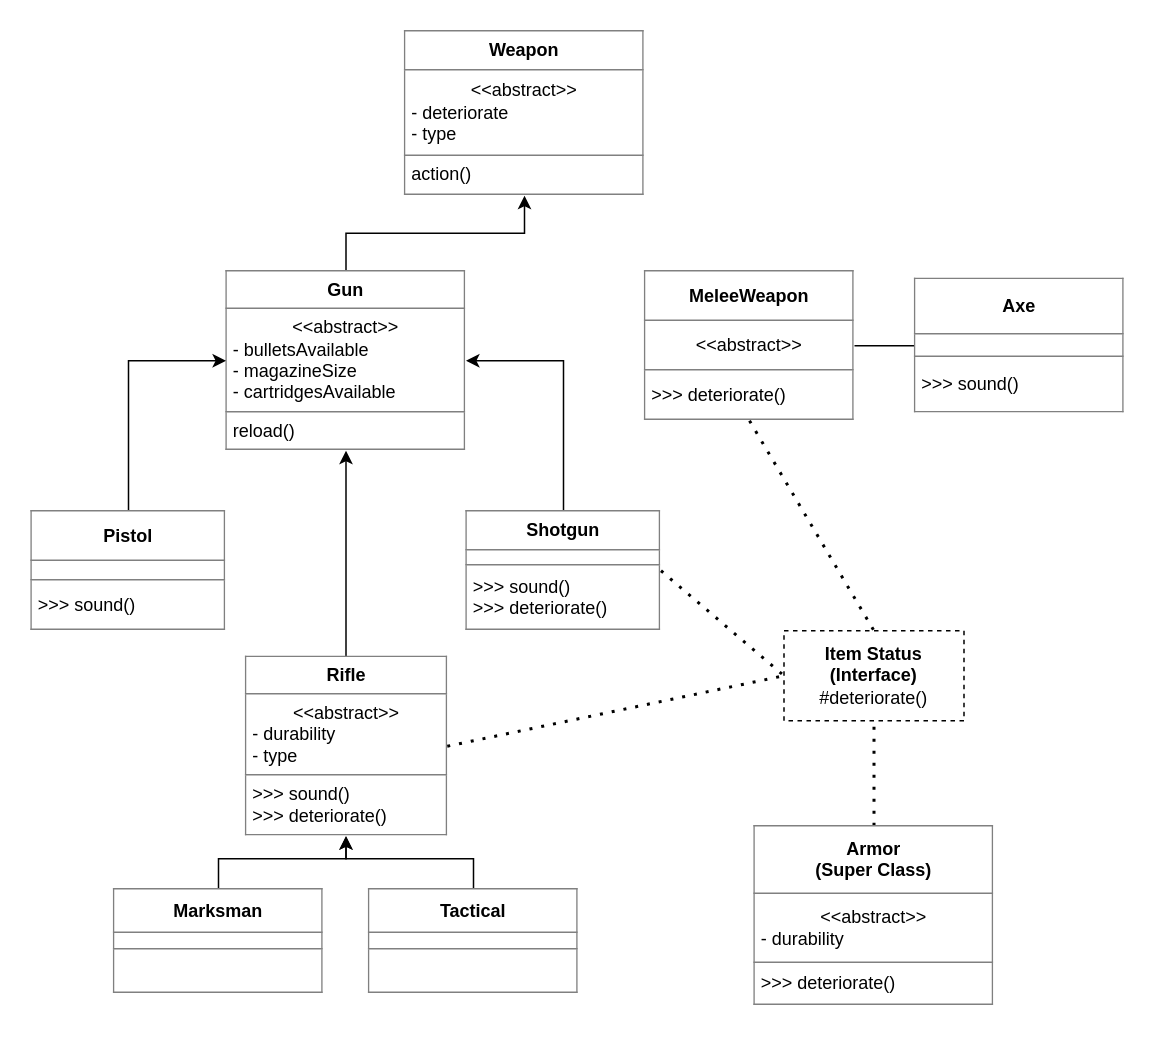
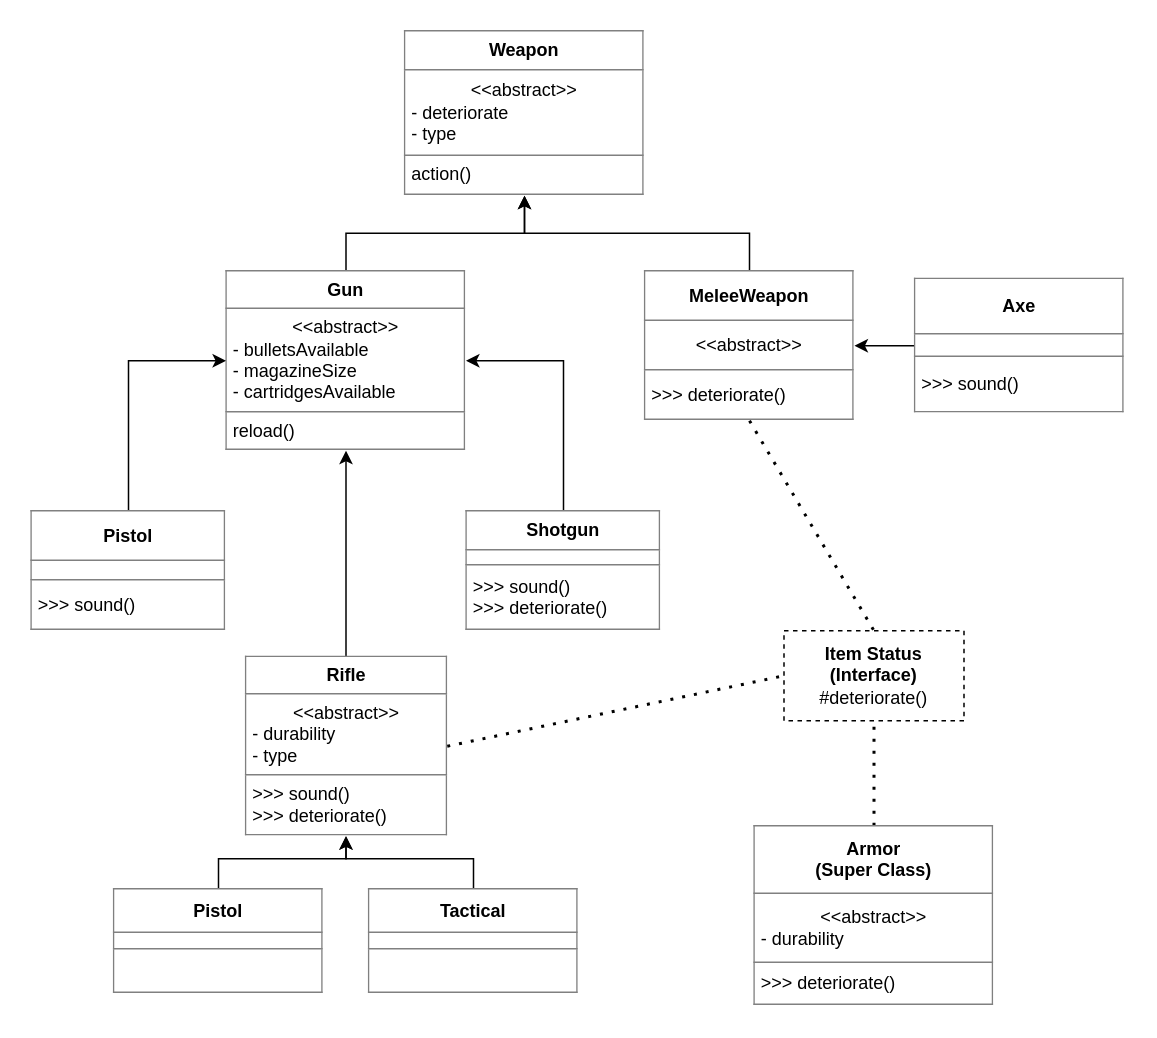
none -> (656, 233)
(861, 346) -> (866, 346)
(723, 624) -> none
(154, 900) -> (139, 900)
